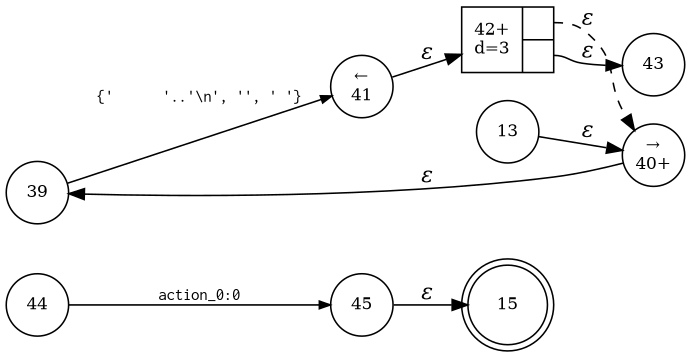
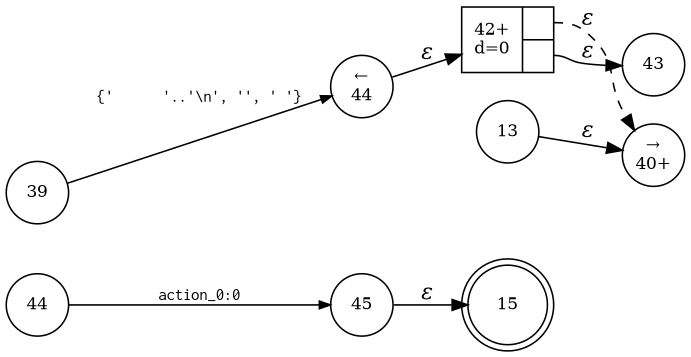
(492, 48) -> (492, 48)
(362, 87) -> (362, 87)
(355, 192) -> none
